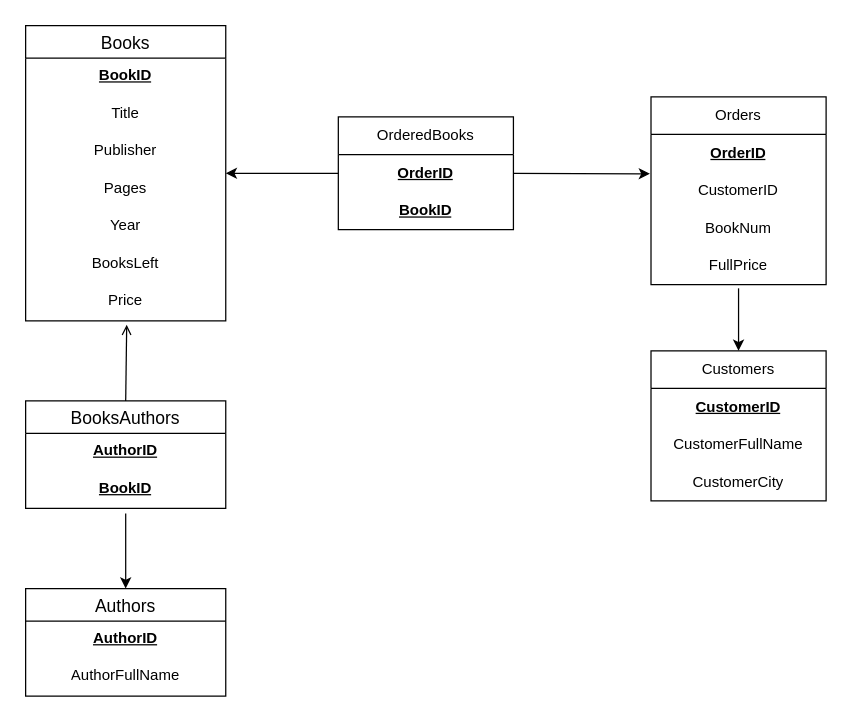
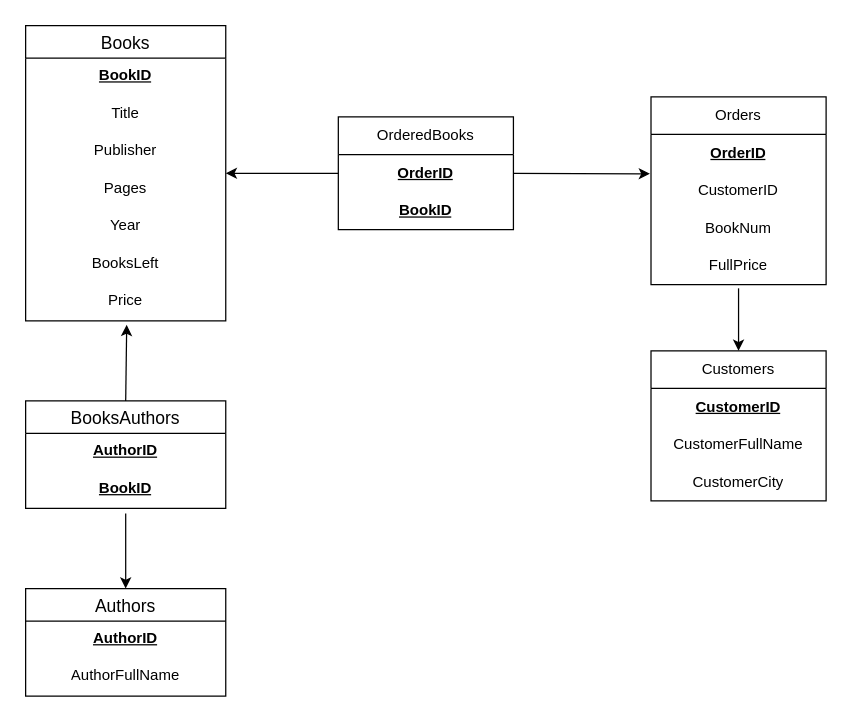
(127, 332) -> (126, 335)
